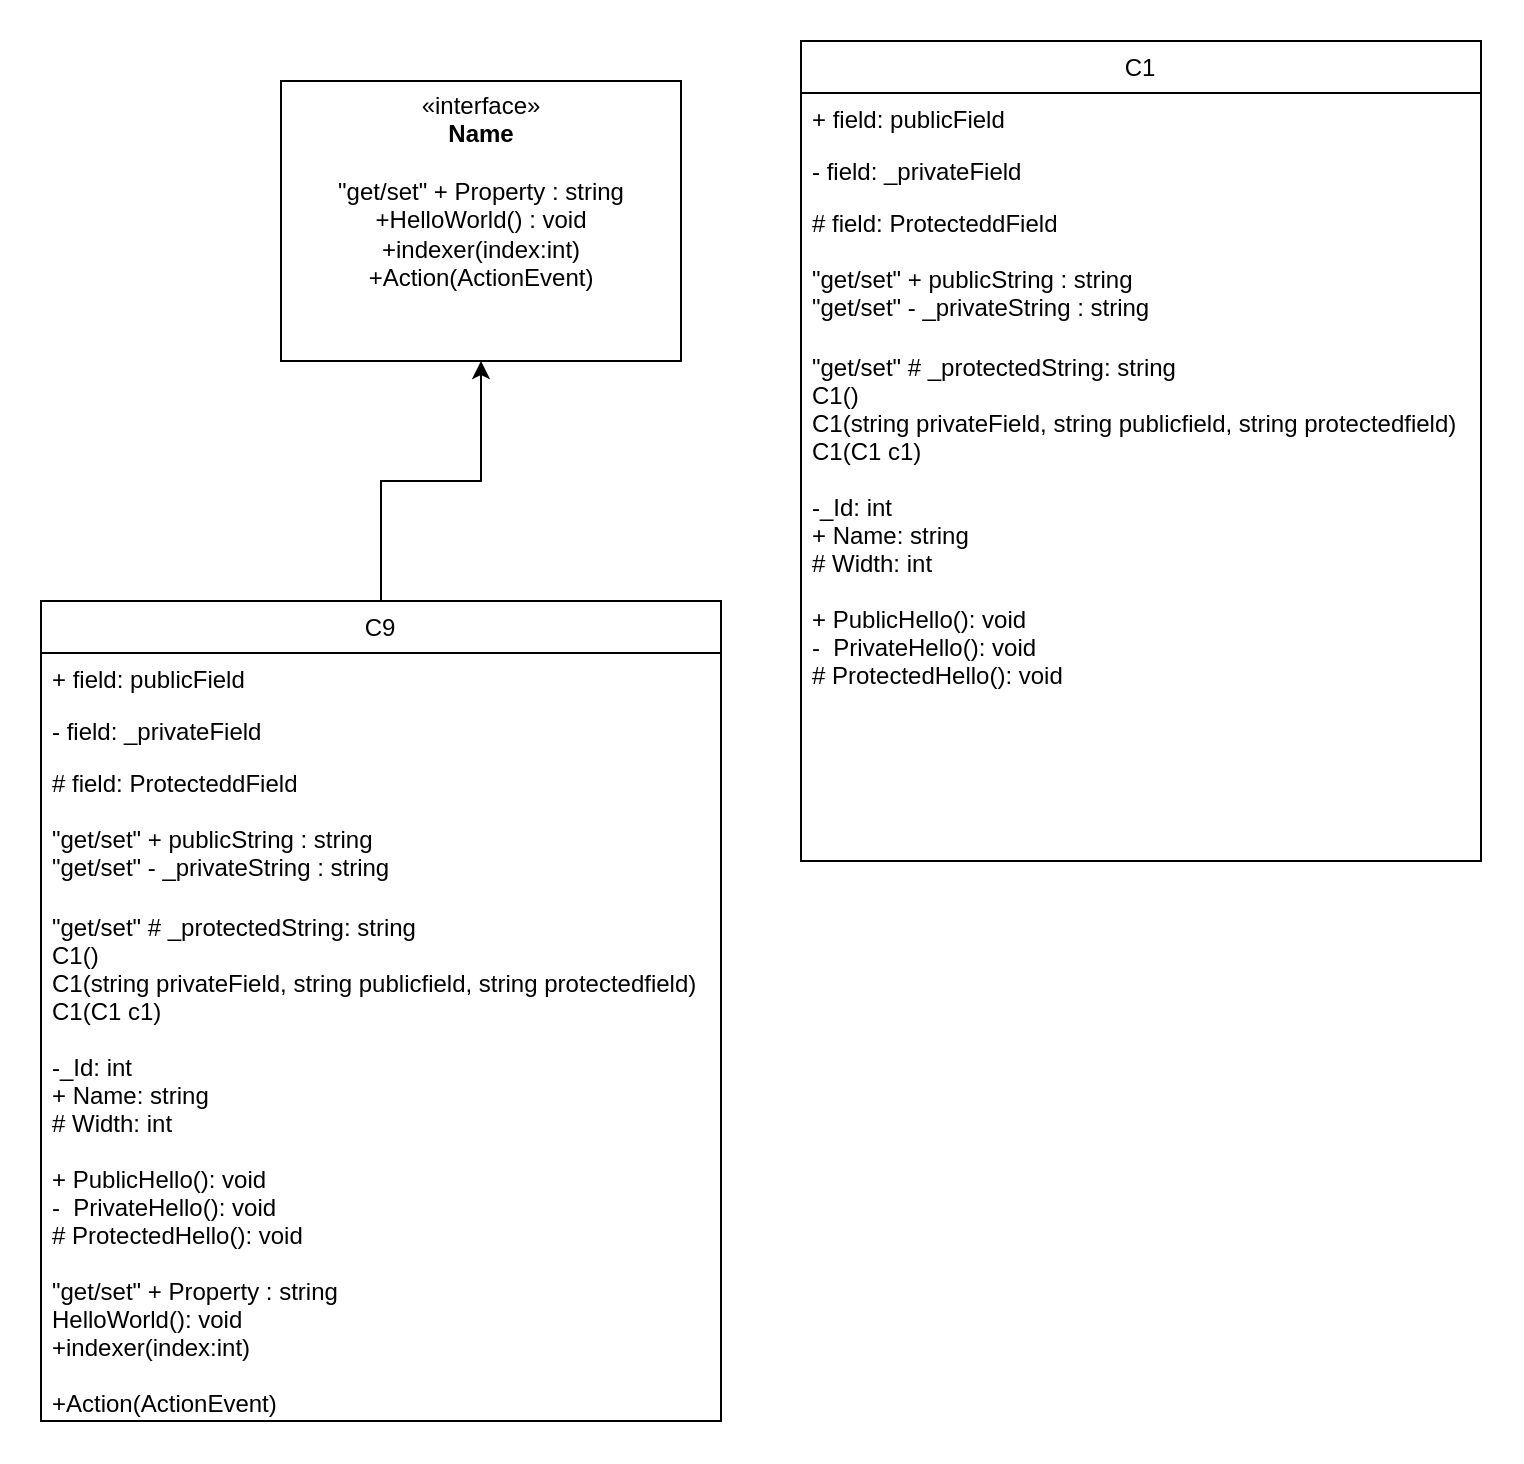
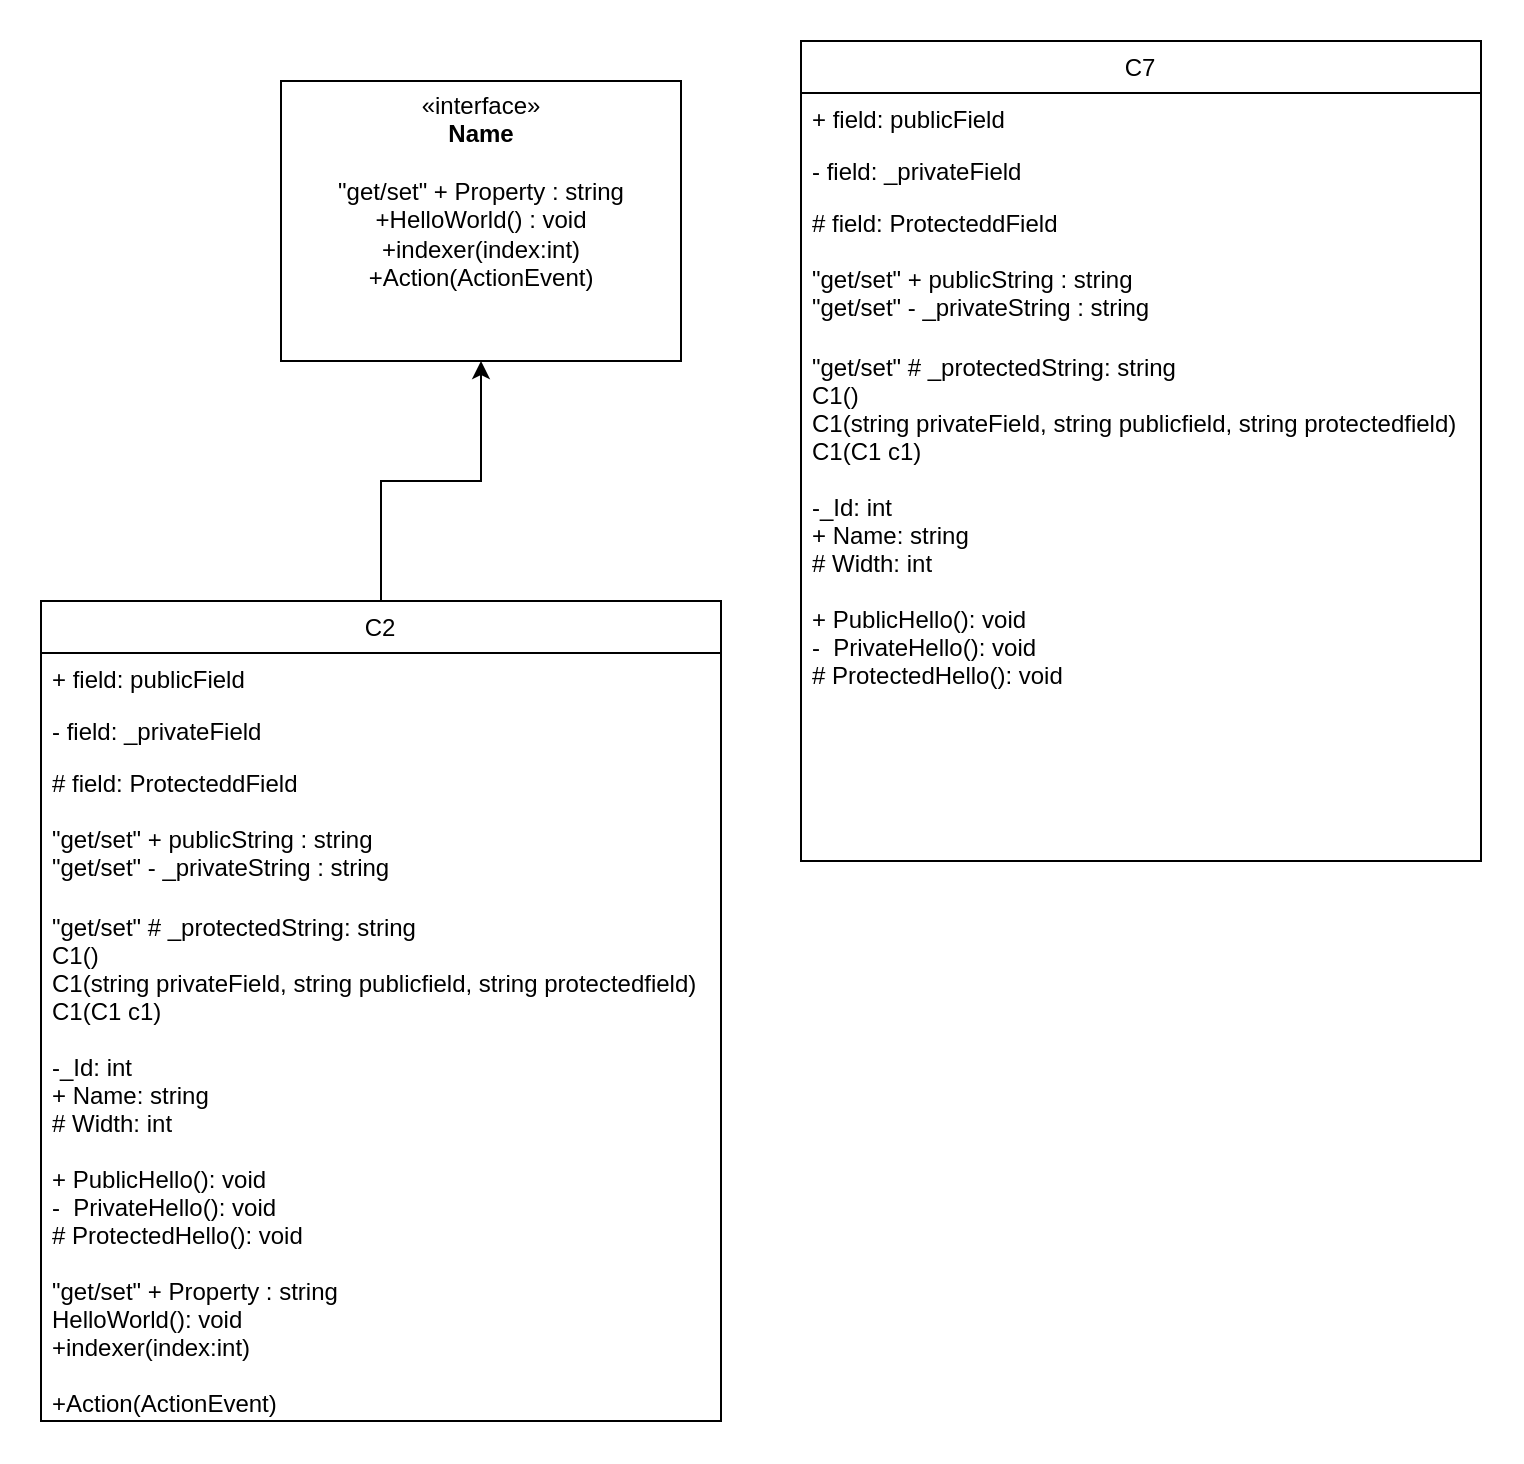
(1140, 68) -> (1140, 68)
(380, 628) -> (380, 628)
